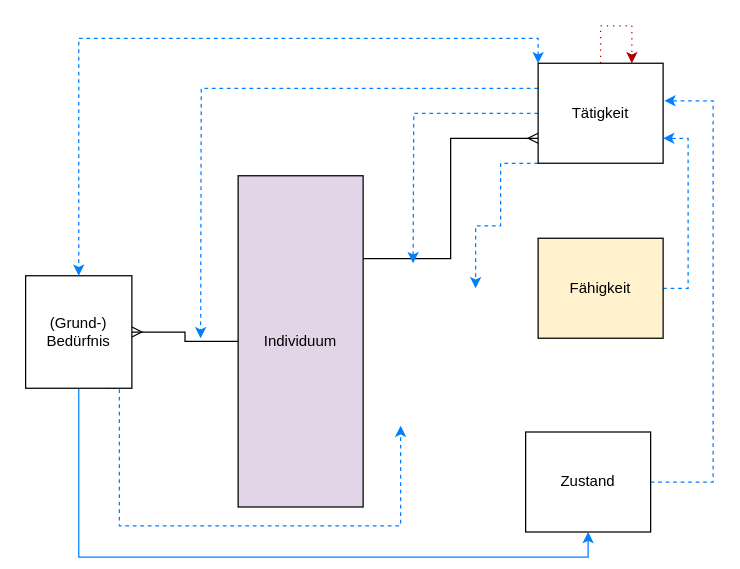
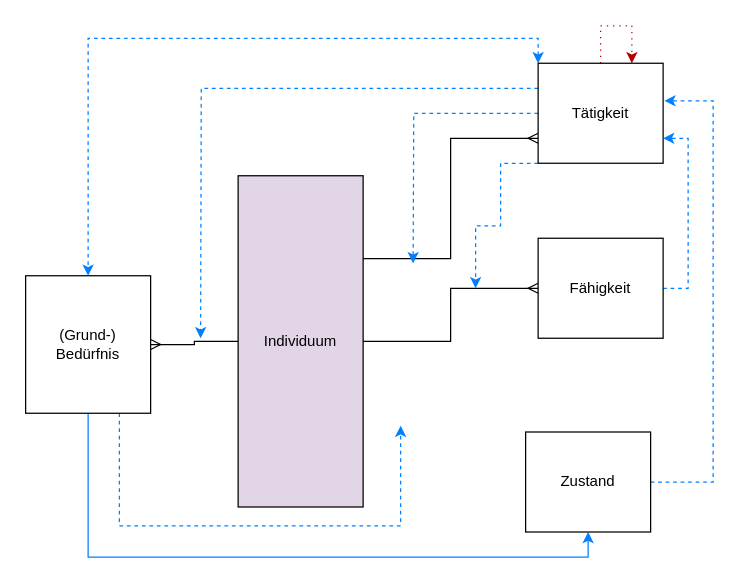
(601, 288) -> (601, 288)
none -> (451, 315)
(79, 332) -> (88, 344)
